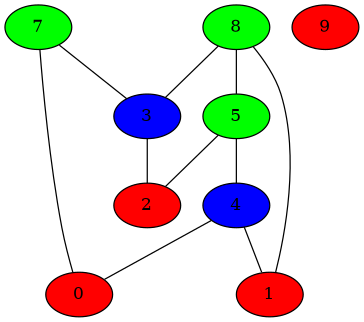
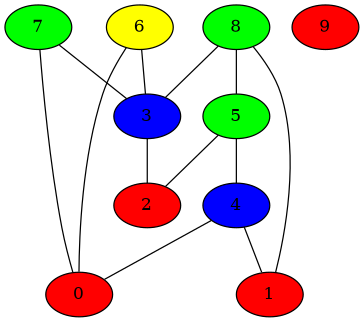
none -> (140, 27)
